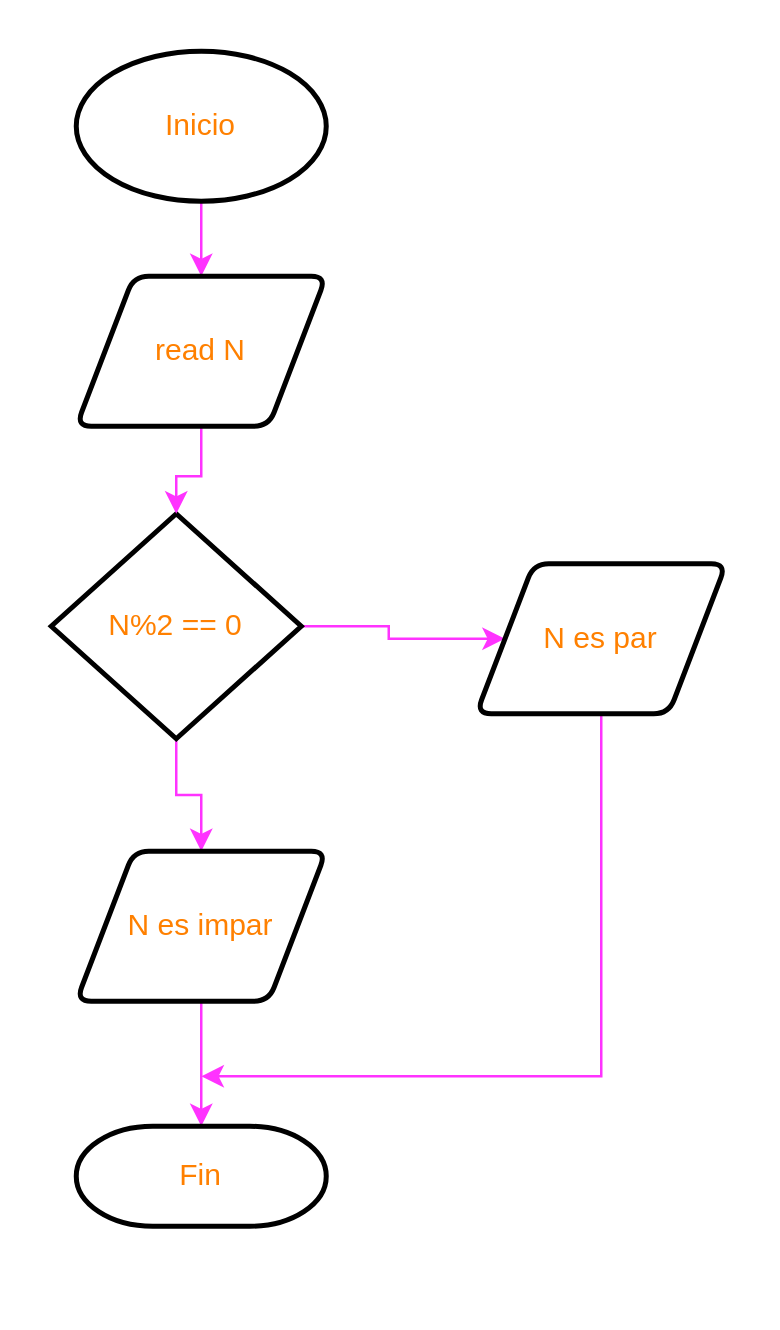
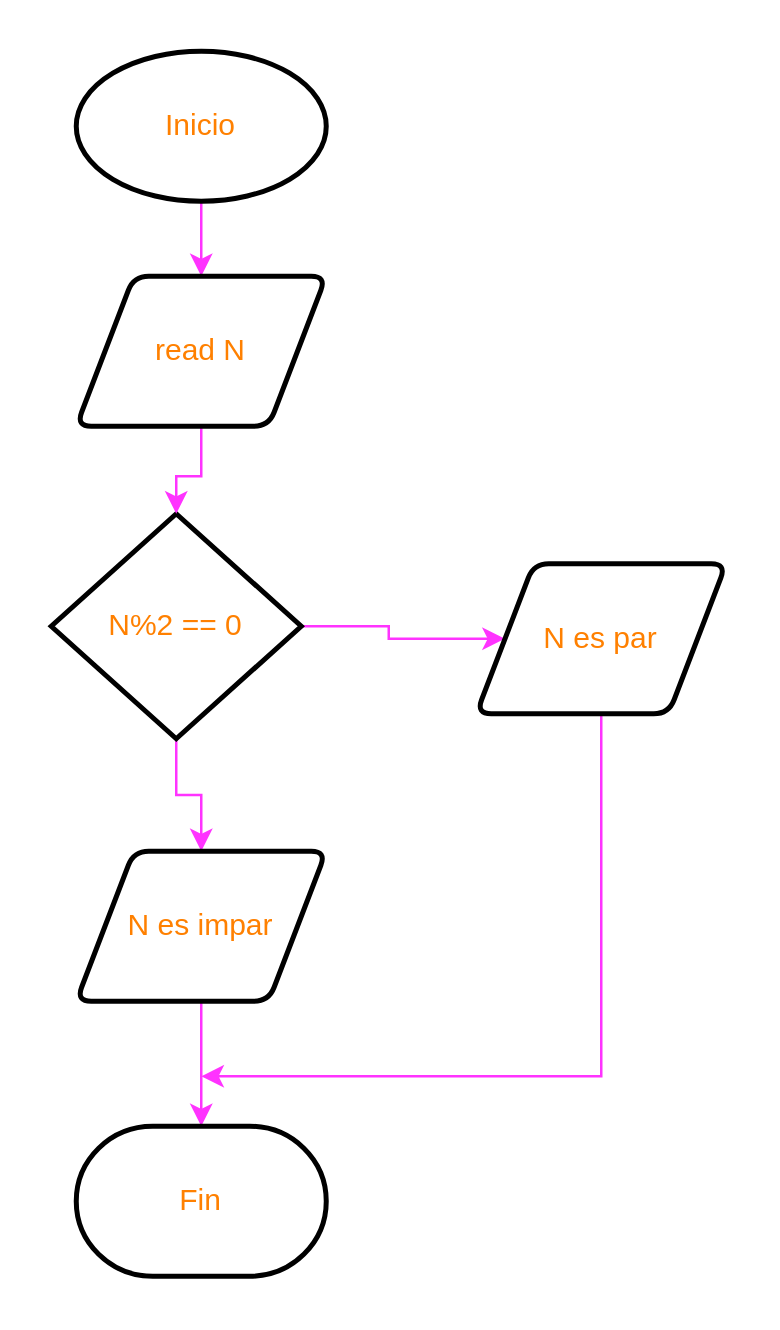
(201, 1176) -> (201, 1201)
